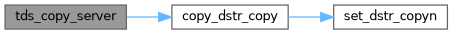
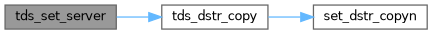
(66, 17) -> (61, 17)
(230, 17) -> (215, 17)
